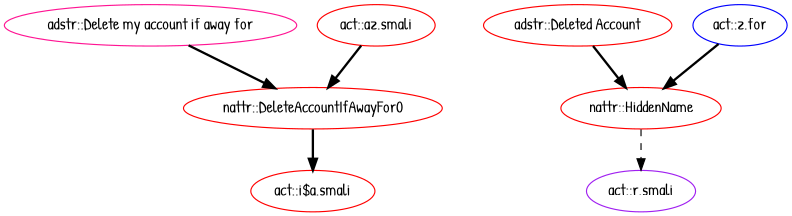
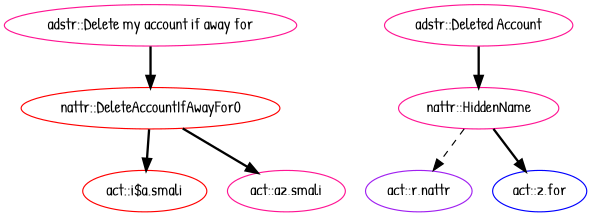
(376, 25) -> (286, 191)
(578, 25) -> (479, 25)
(348, 62) -> (215, 148)
(696, 62) -> (506, 145)
(641, 108) -> (479, 108)
(641, 191) -> (419, 191)
